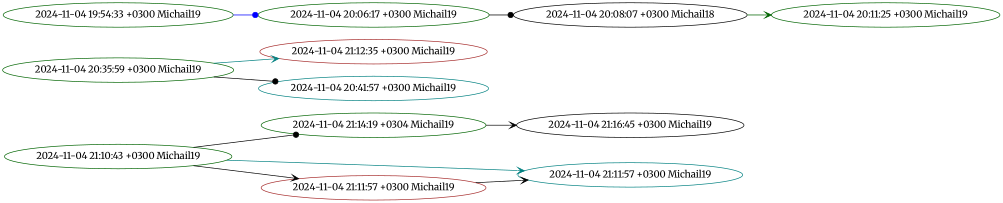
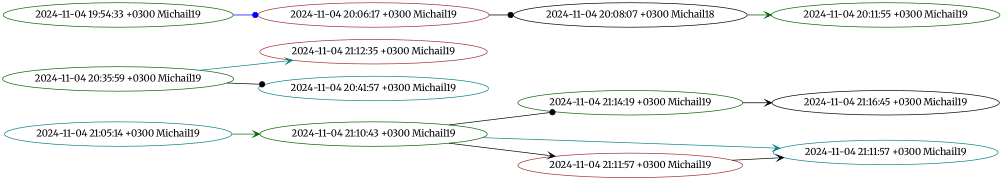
(374, 15) -> (374, 15)
(886, 15) -> (886, 15)
(374, 125) -> (630, 103)
none -> (118, 134)
